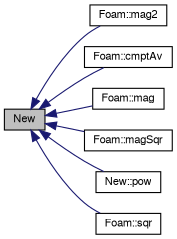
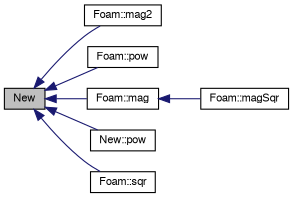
(128, 57) -> (123, 57)
(70, 129) -> (185, 99)
